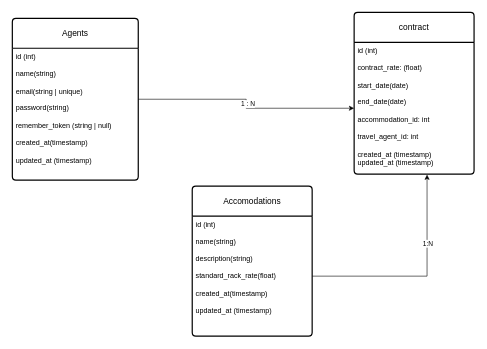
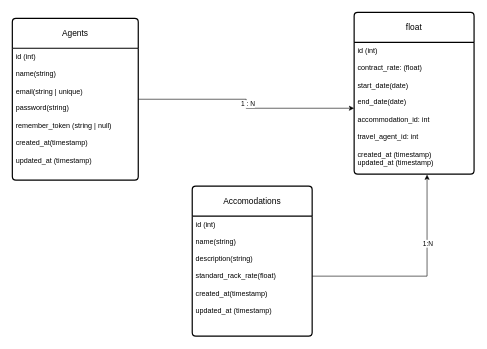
(414, 27) -> (414, 27)
